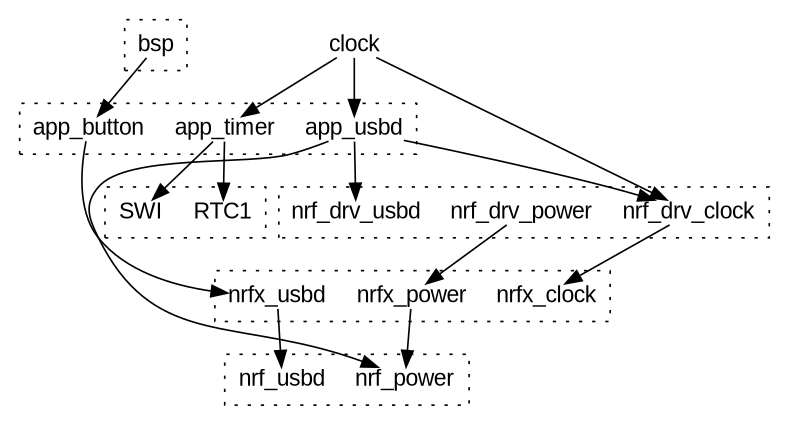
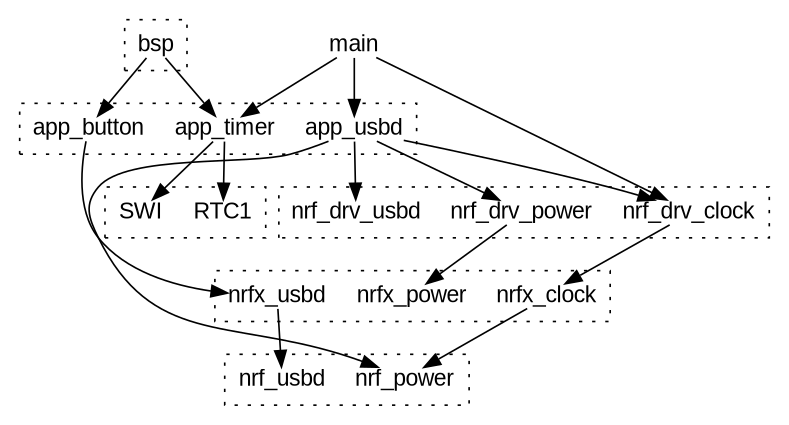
(354, 45) -> (354, 45)
none -> (185, 81)
none -> (431, 167)
(409, 332) -> (483, 334)
